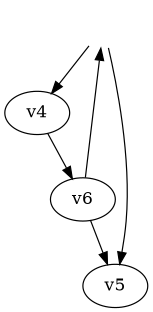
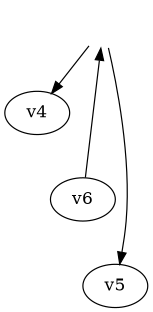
(57, 151) -> none
(97, 237) -> none
